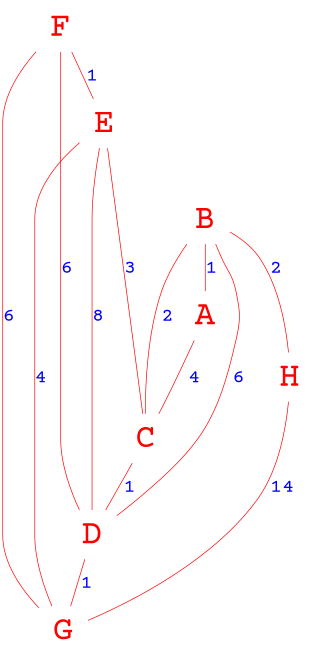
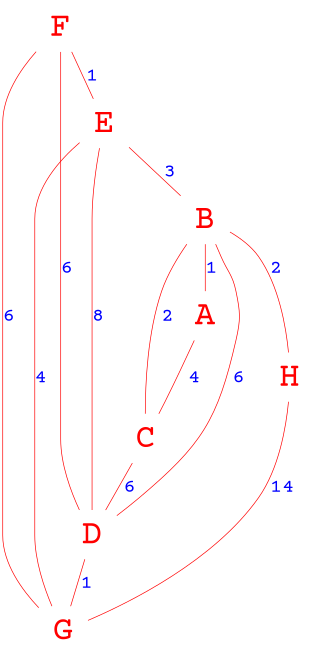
(125, 281) -> (155, 172)
(130, 487) -> (130, 487)
